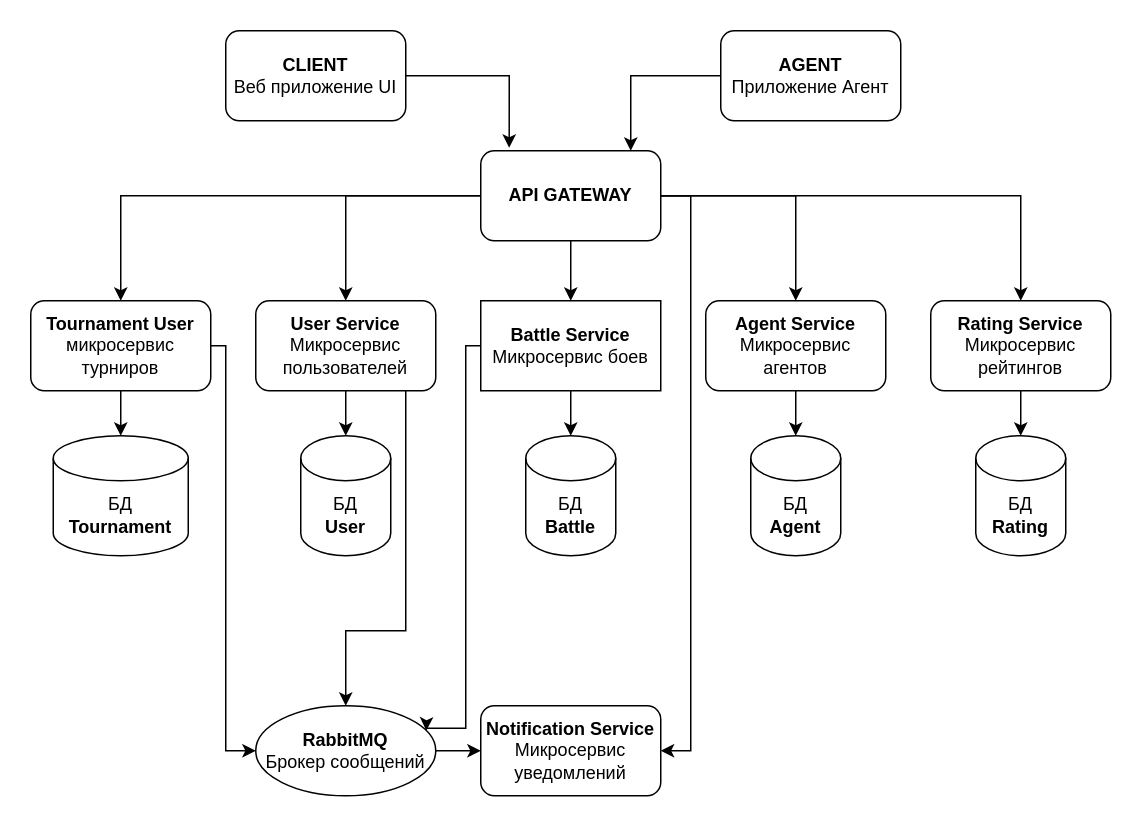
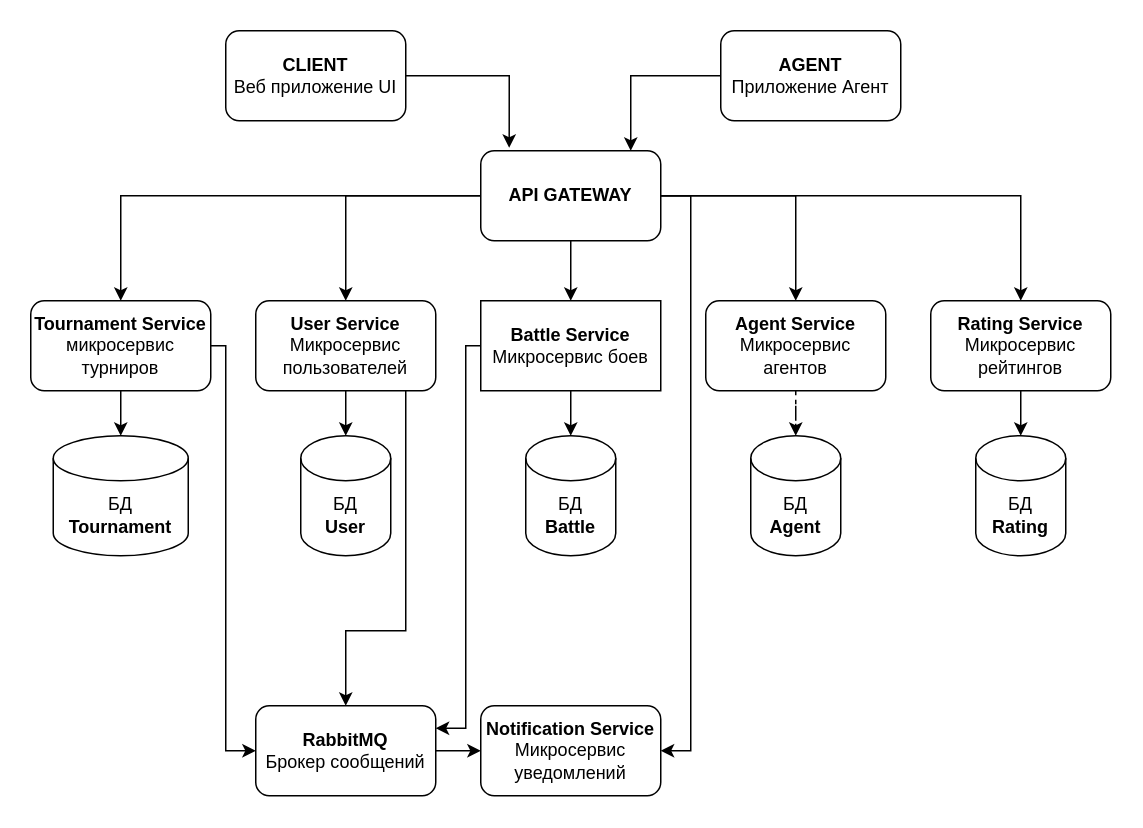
(121, 346) -> (121, 346)
(796, 400) -> (796, 400)
(346, 751) -> (346, 751)
